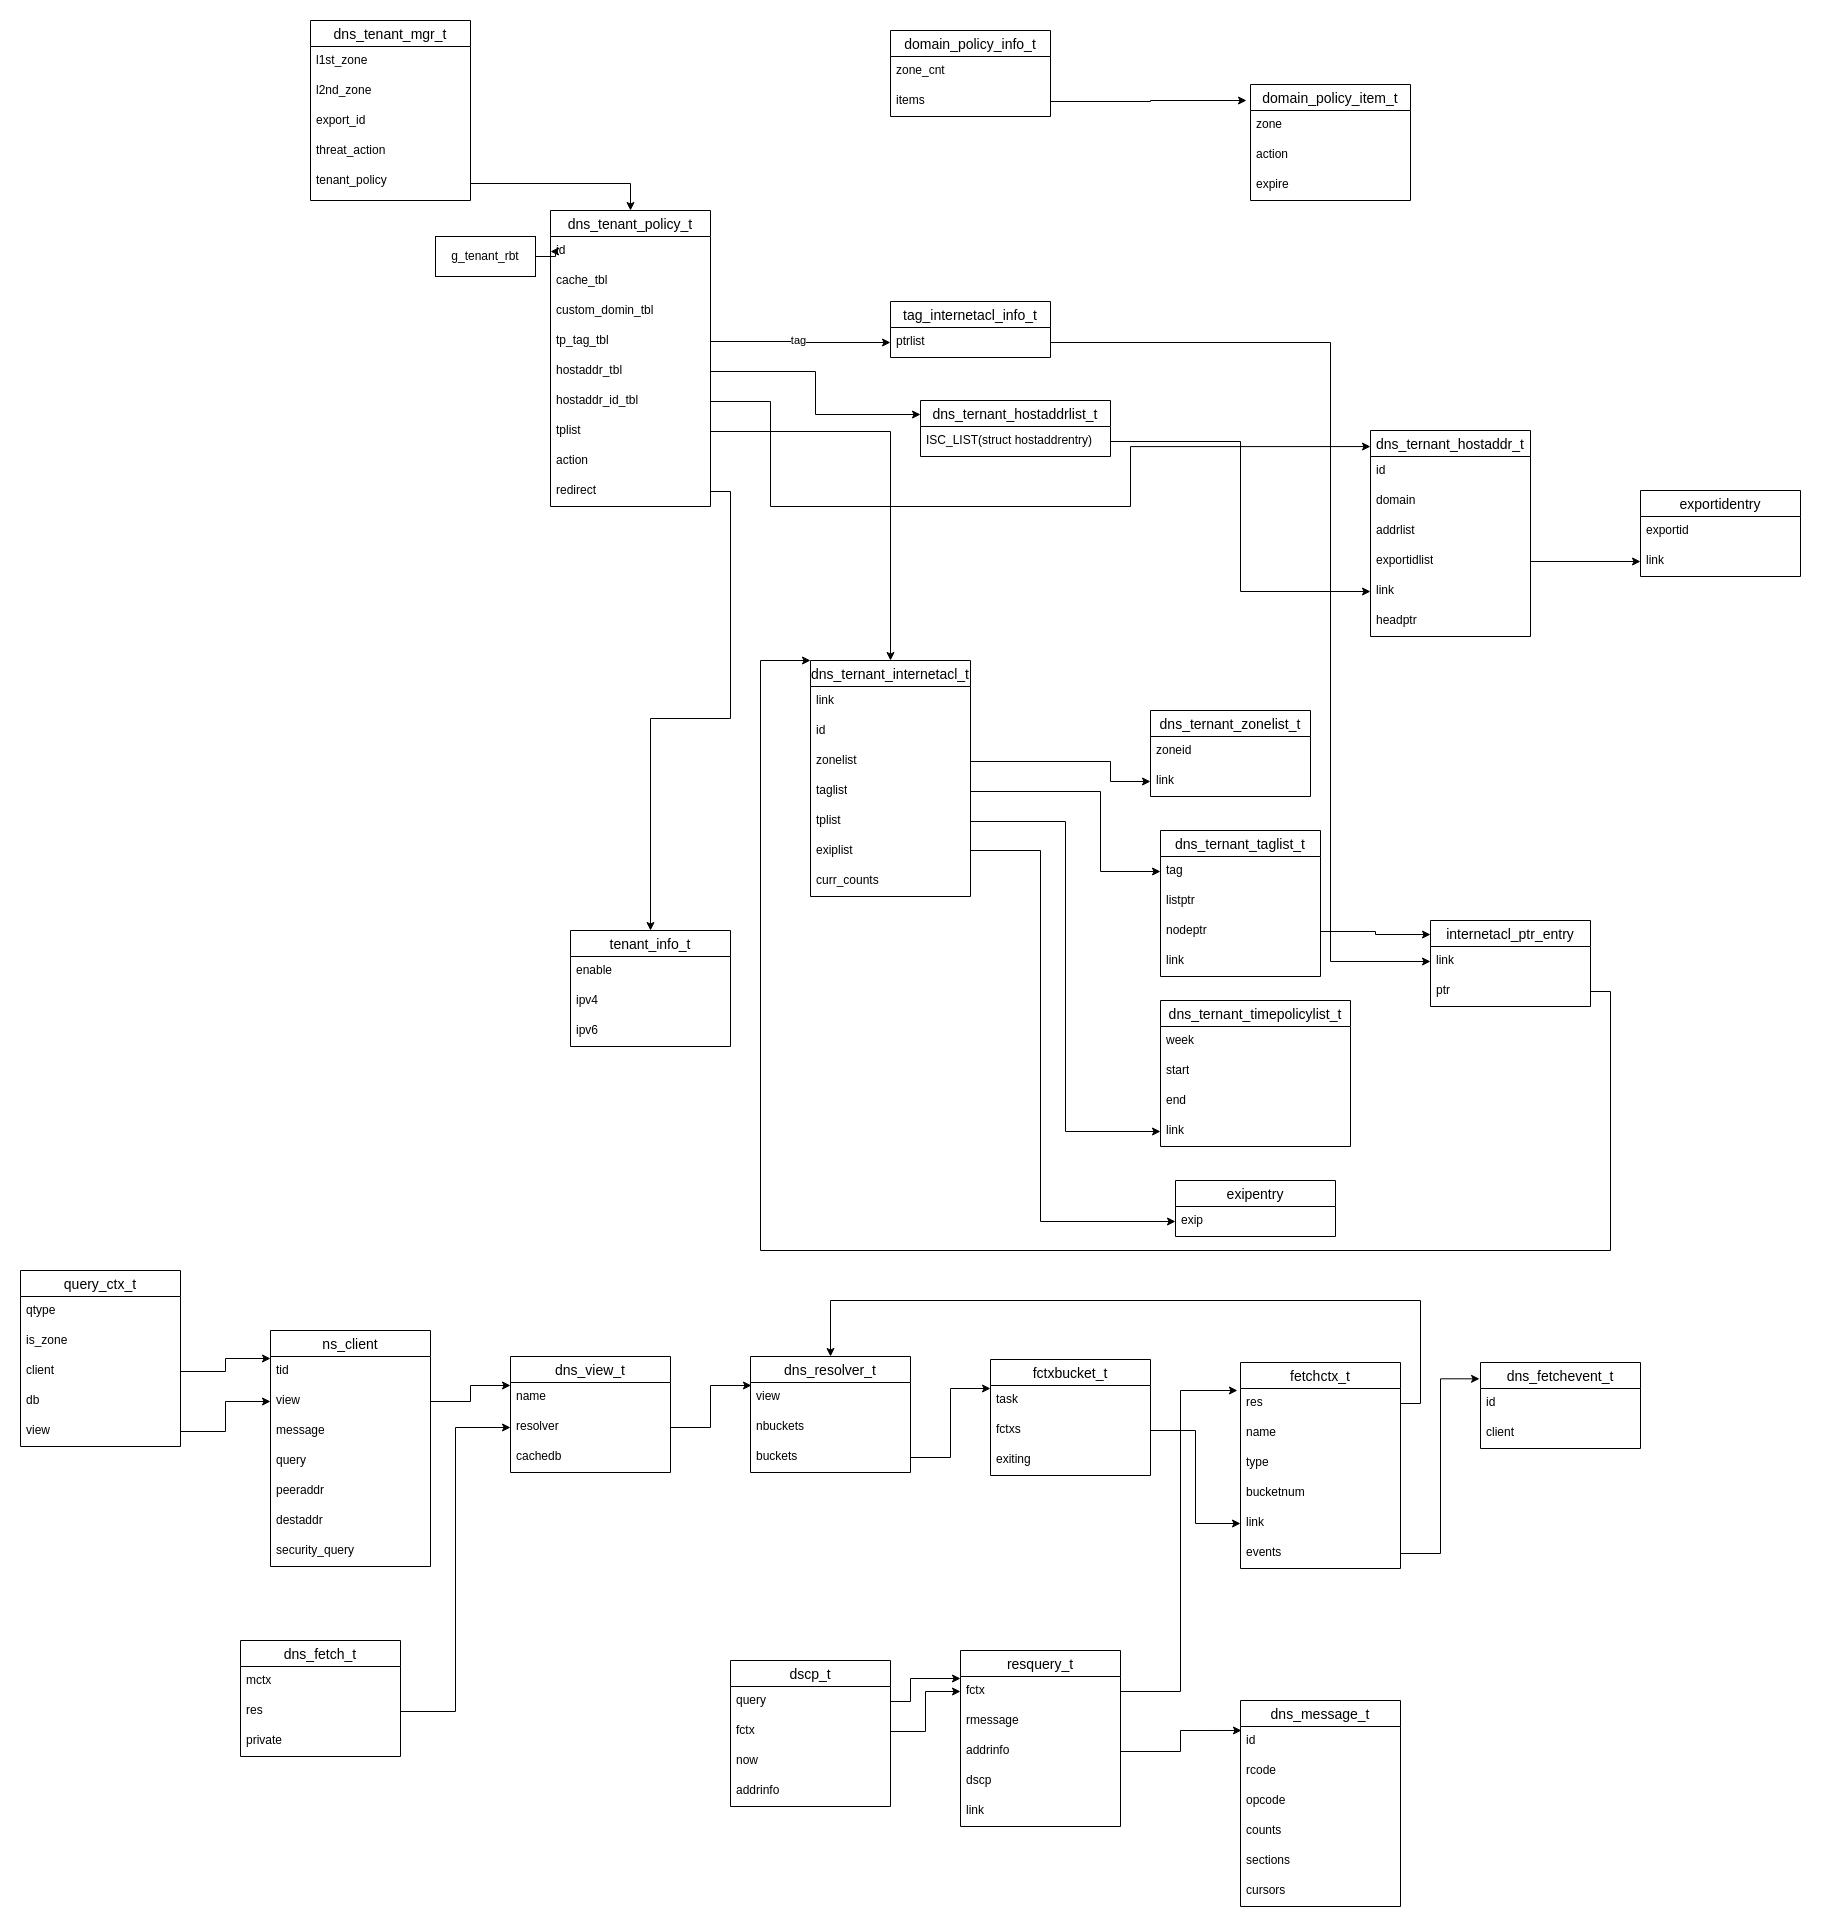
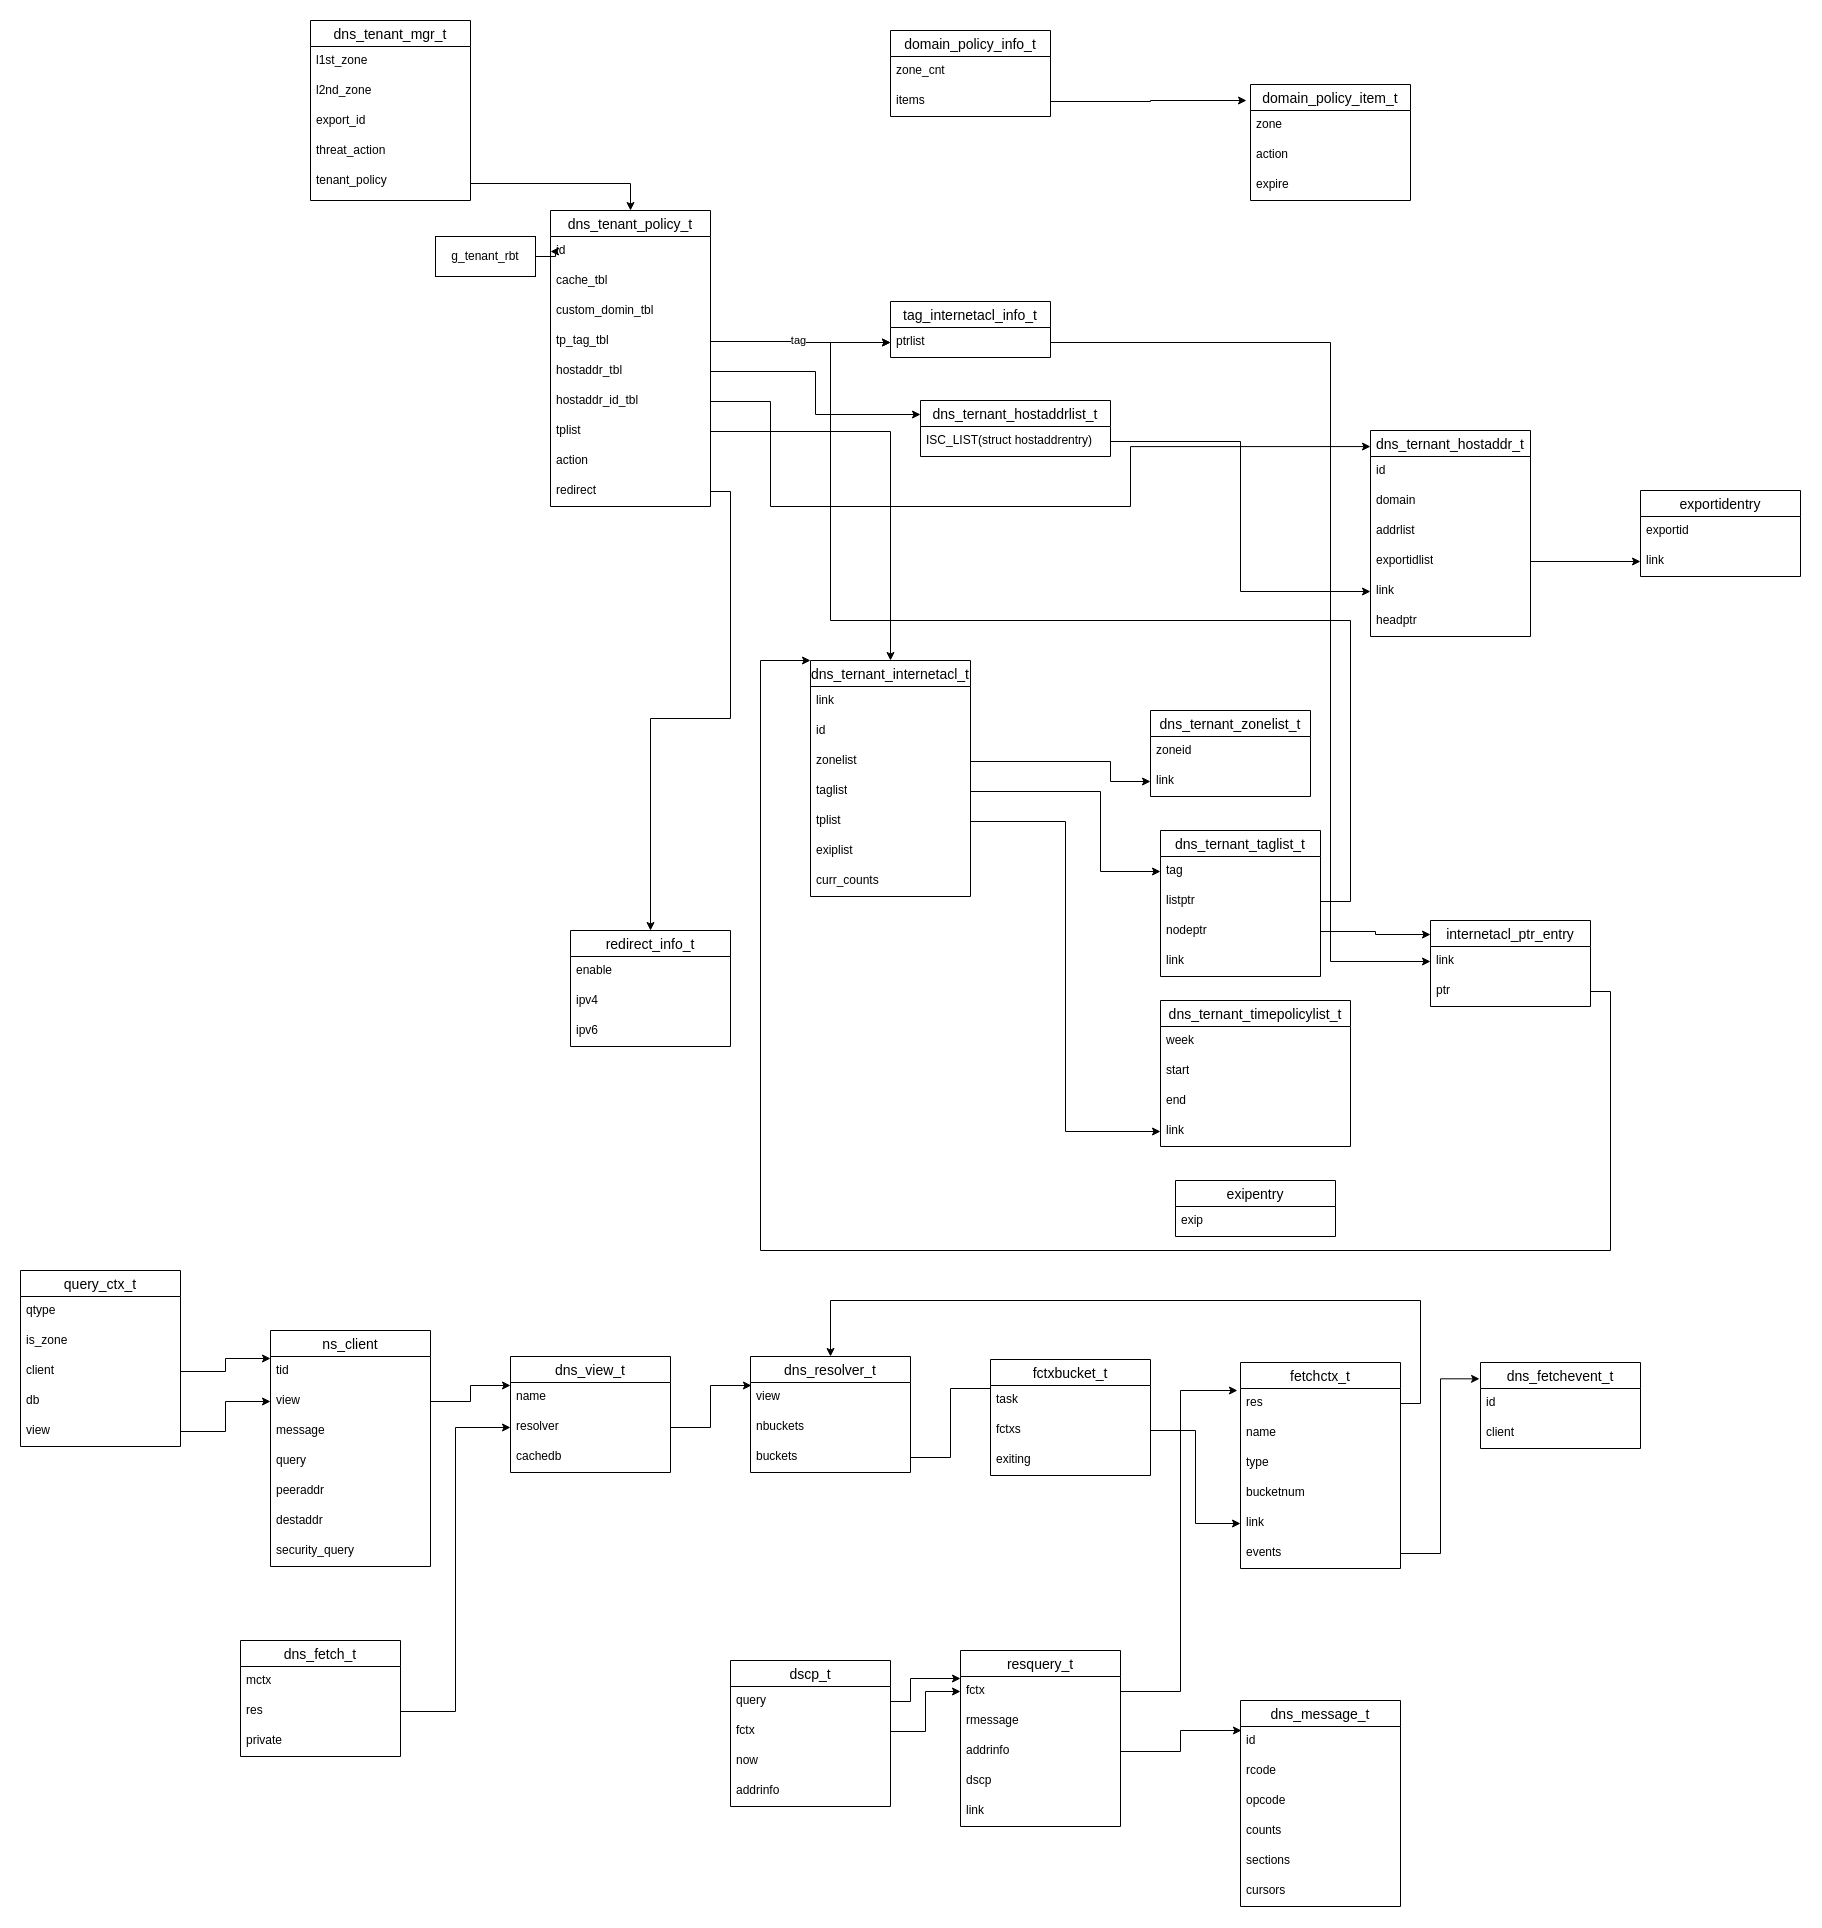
none -> (1108, 621)
(650, 944) -> (650, 944)
(1041, 1066) -> none
(982, 1389) -> (985, 1389)
